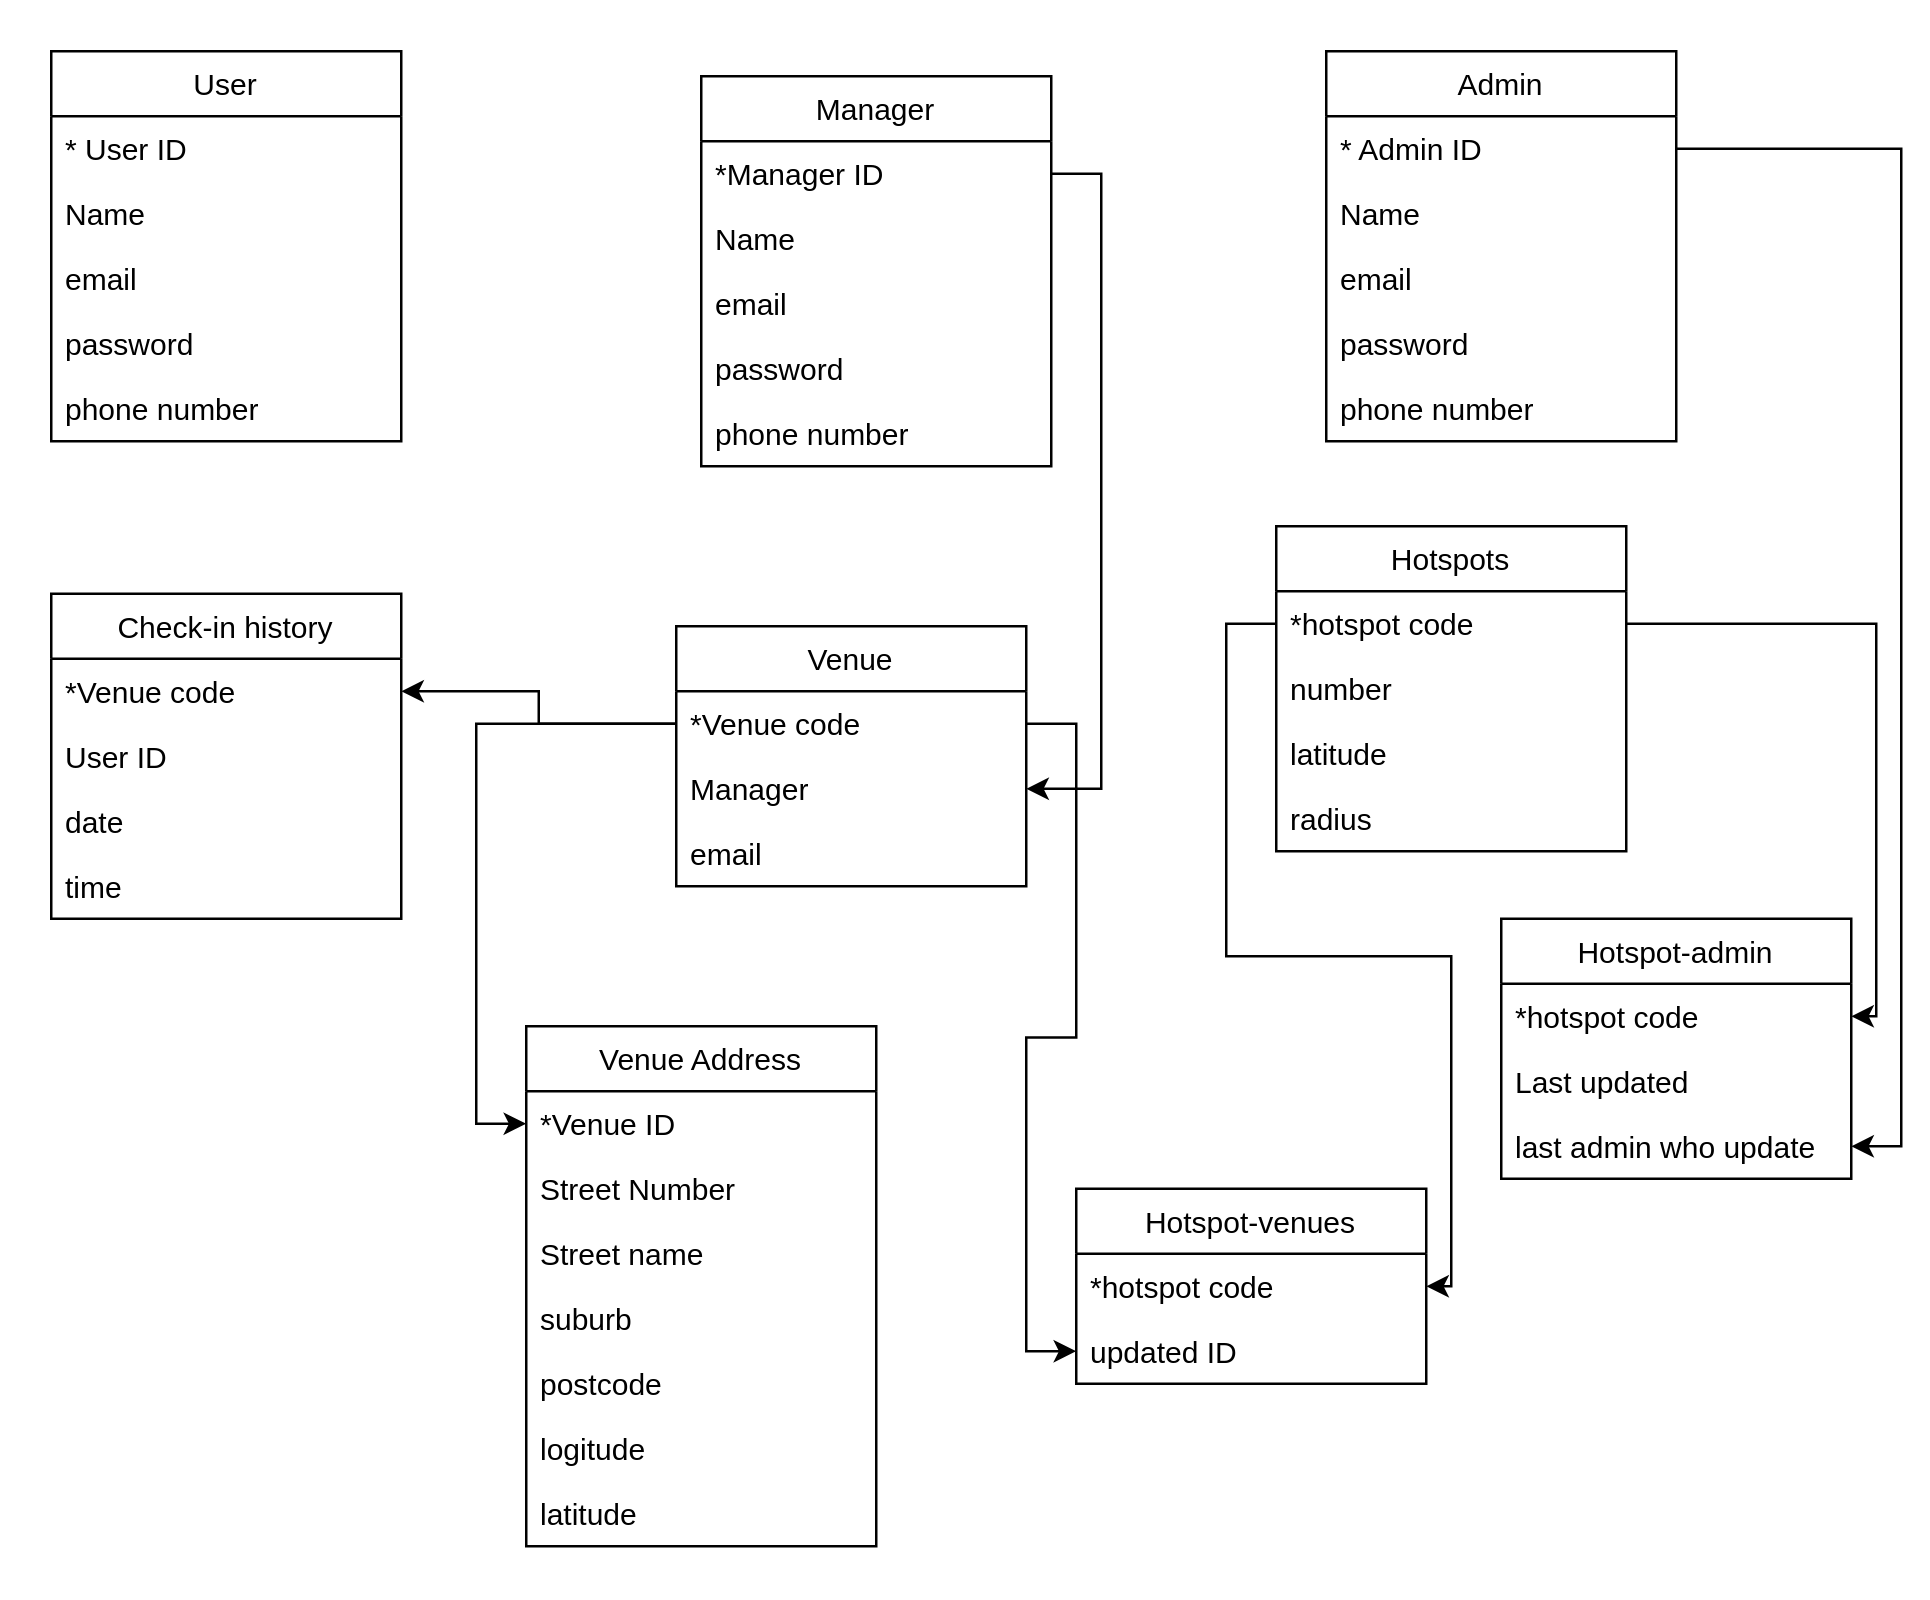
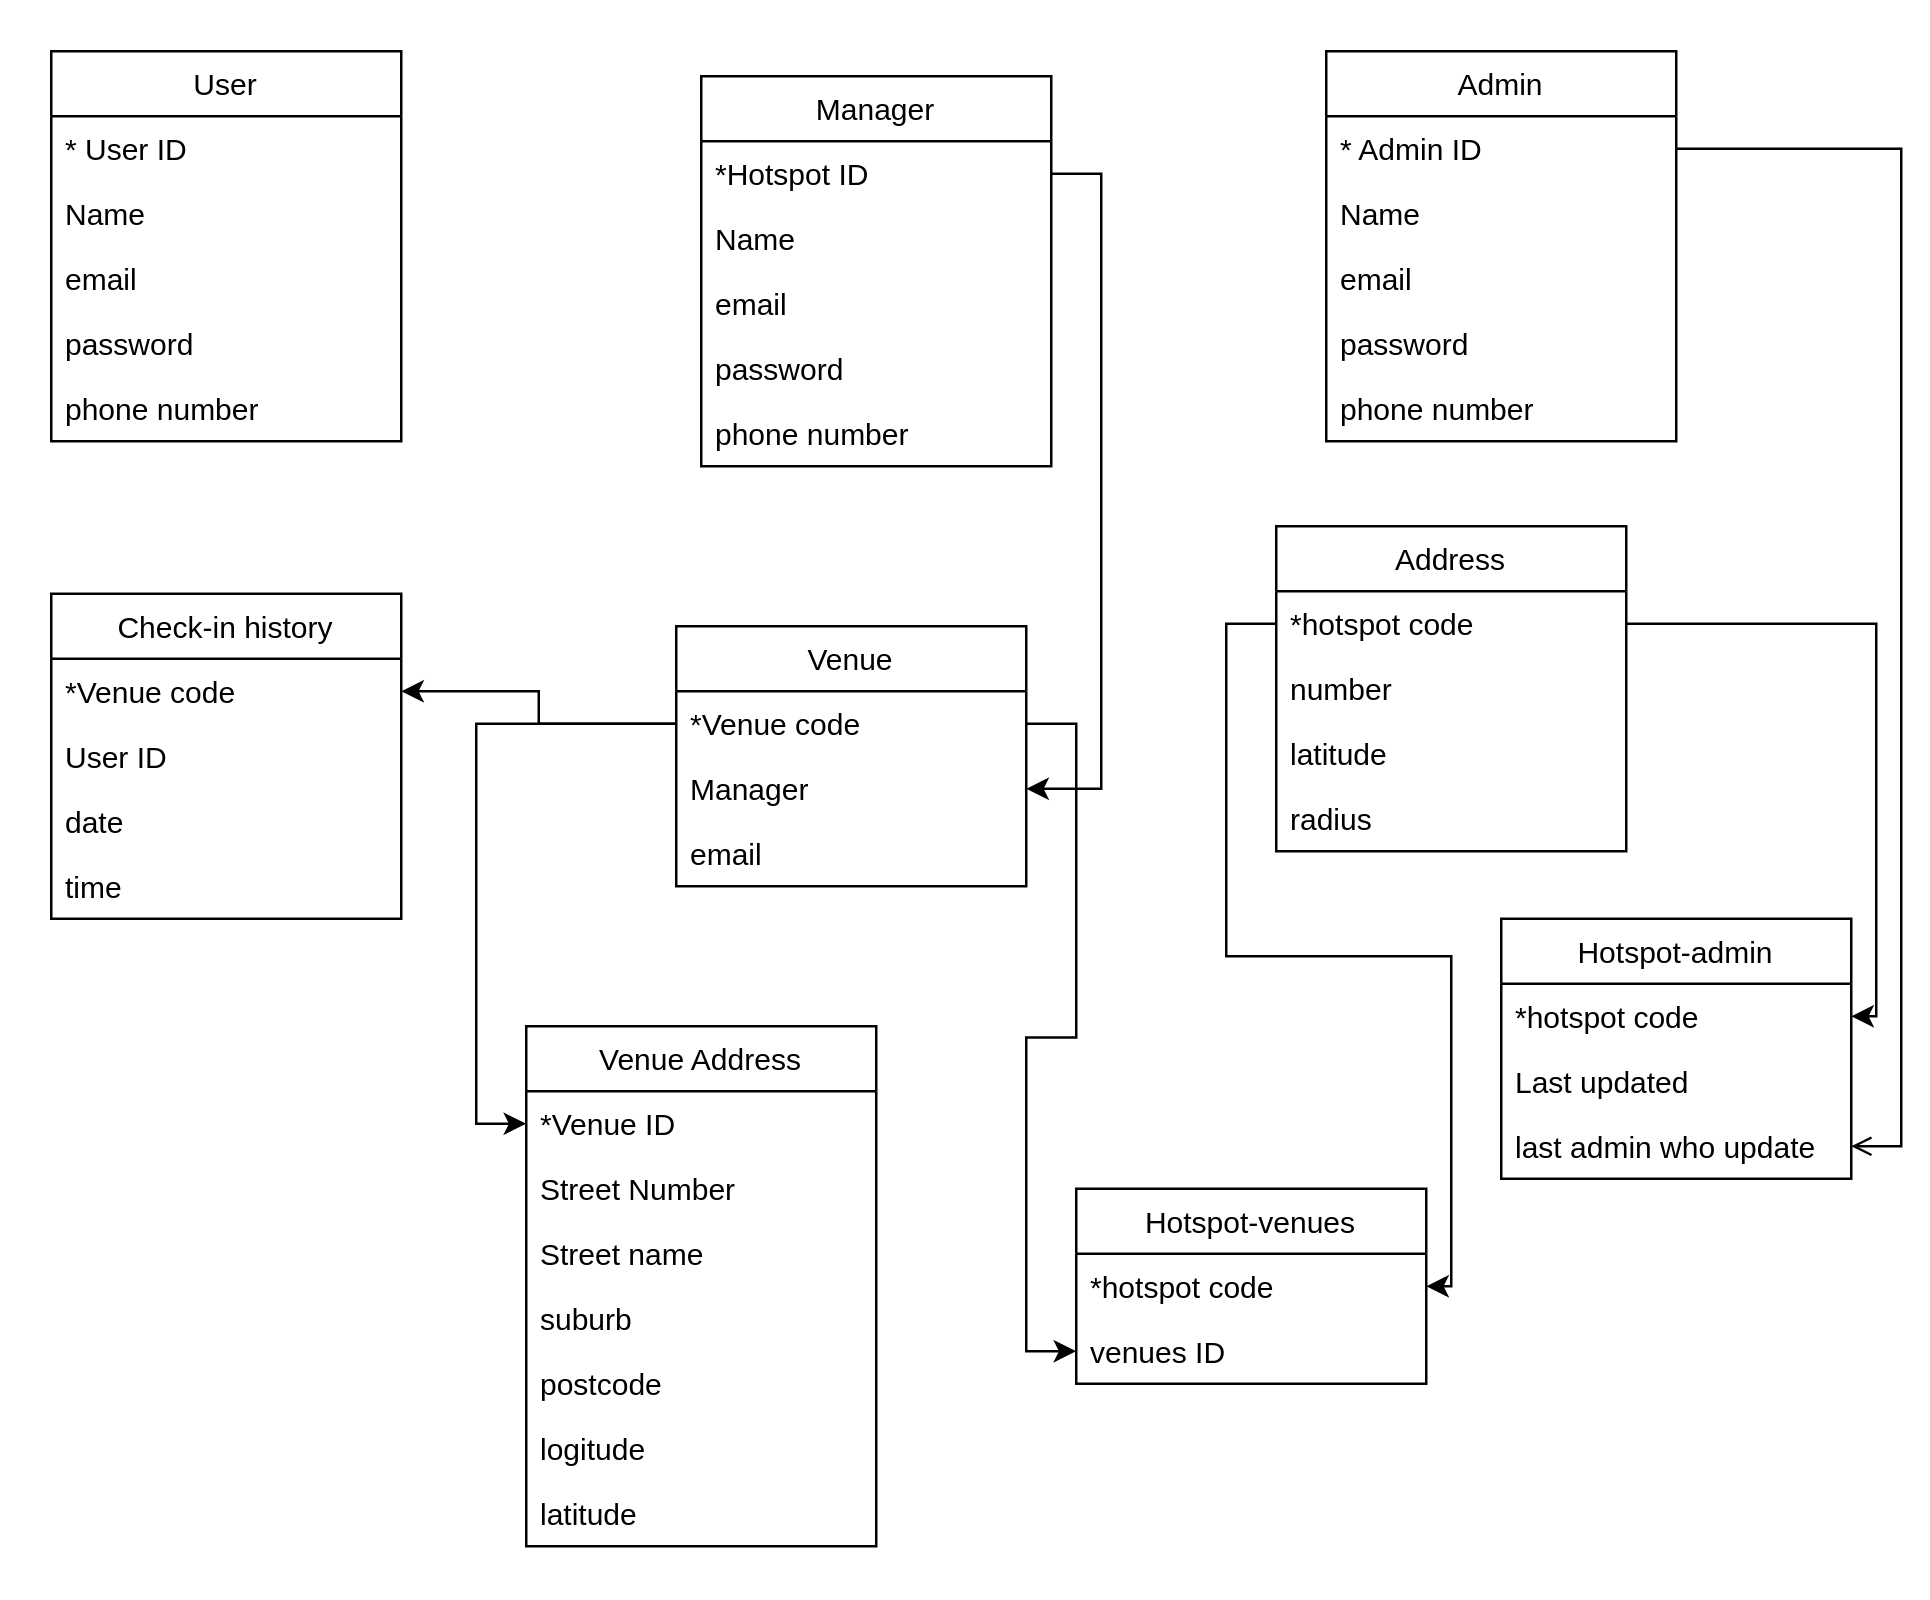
(804, 175) -> (804, 175)
(1450, 560) -> (1450, 560)
(1869, 1146) -> (1865, 1146)
(1170, 1353) -> (1162, 1353)
